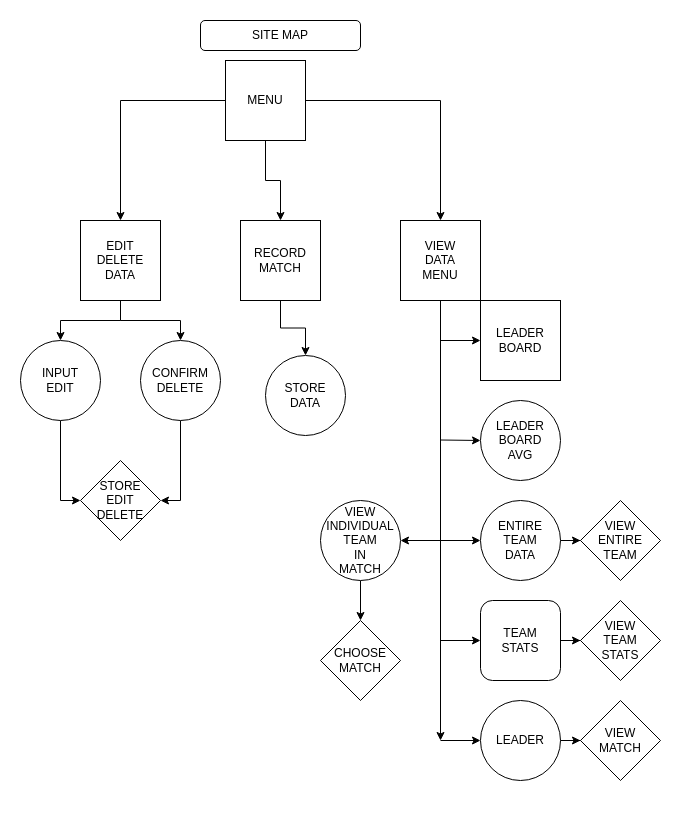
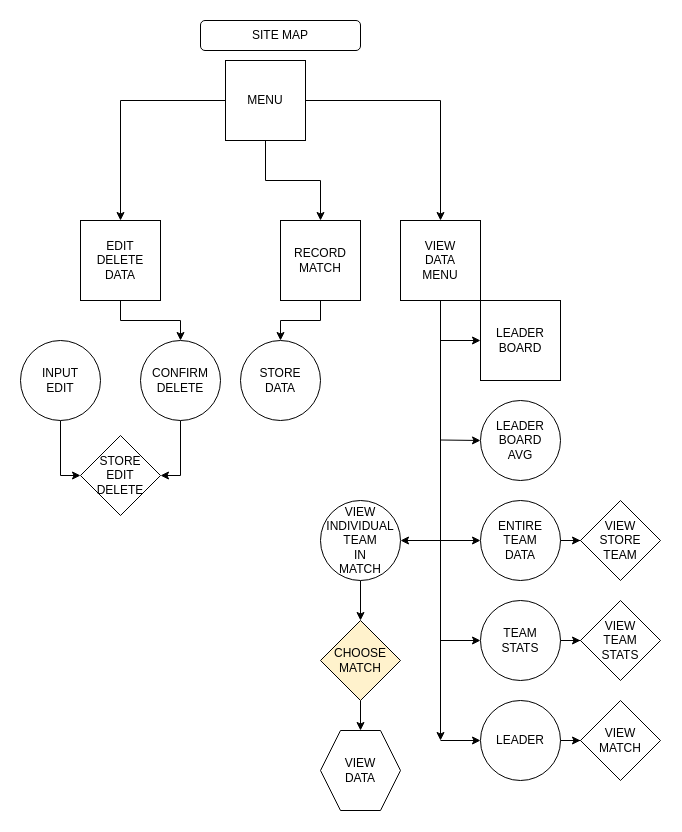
(281, 261) -> (321, 261)
(84, 321) -> none
(306, 396) -> (281, 381)
(121, 501) -> (121, 476)
(621, 541) -> (621, 541)
(521, 641) -> (521, 641)
(361, 661) -> (361, 661)
none -> (361, 720)
none -> (361, 771)
